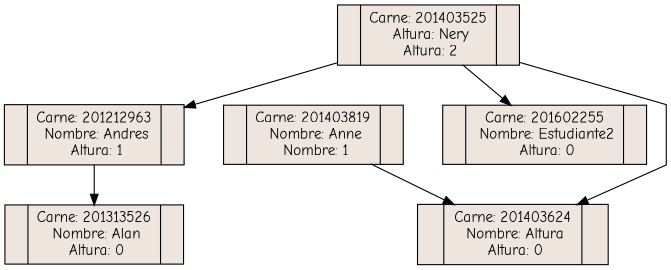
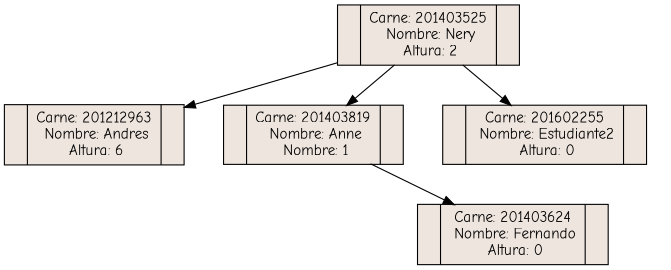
(428, 35) -> (428, 35)
(663, 104) -> (375, 82)
(94, 151) -> (94, 151)
(513, 234) -> (513, 234)
(94, 235) -> none
